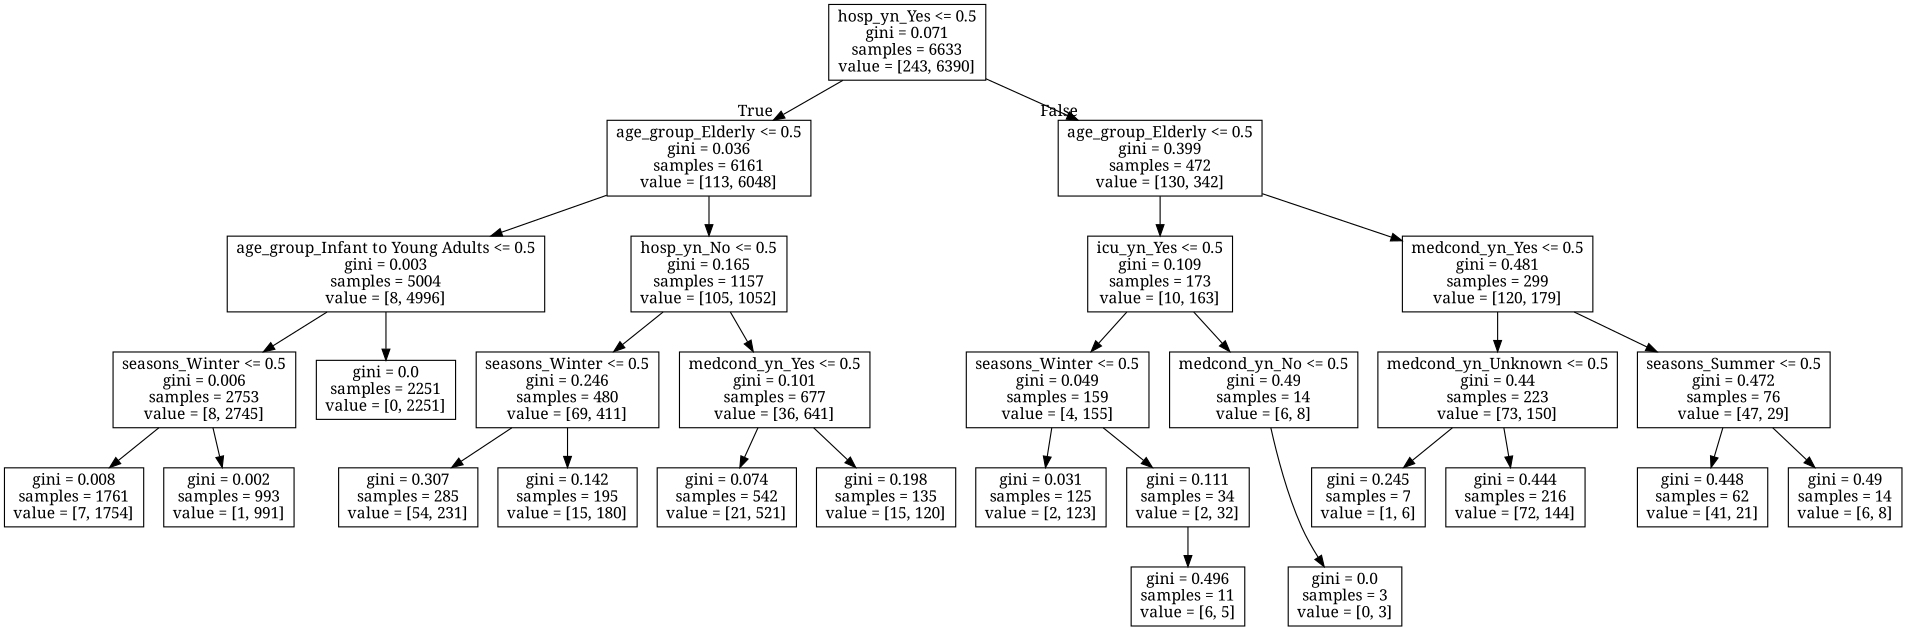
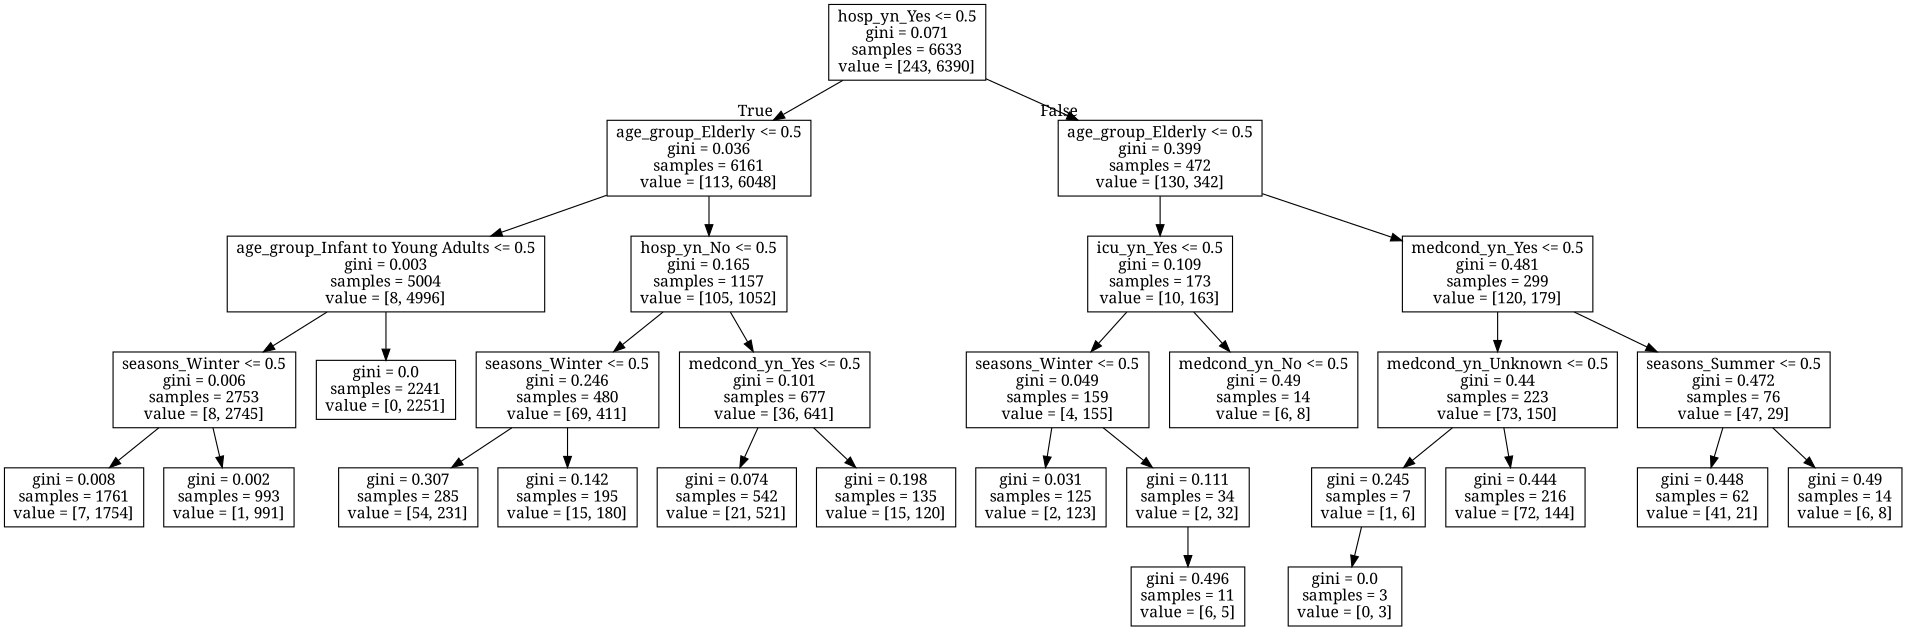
(386, 390) -> (386, 390)
(1289, 494) -> (1358, 541)
